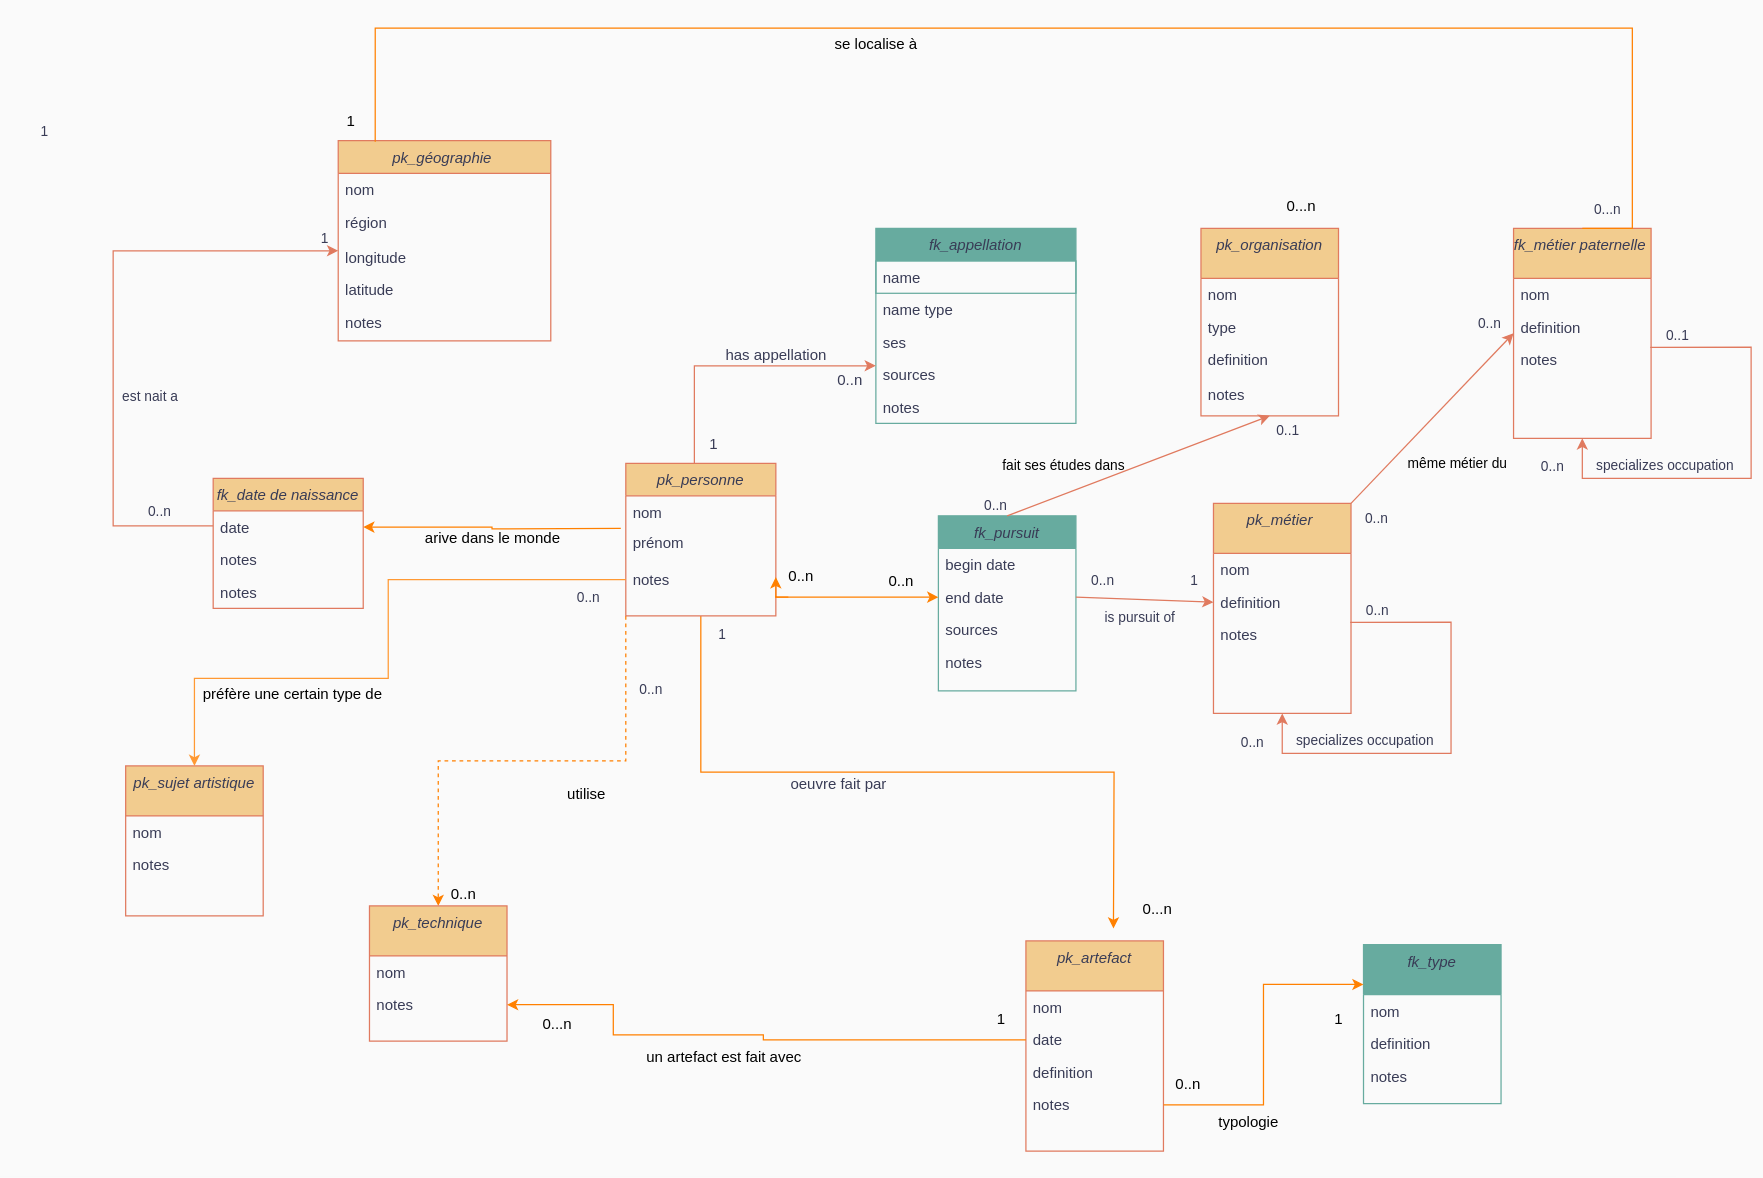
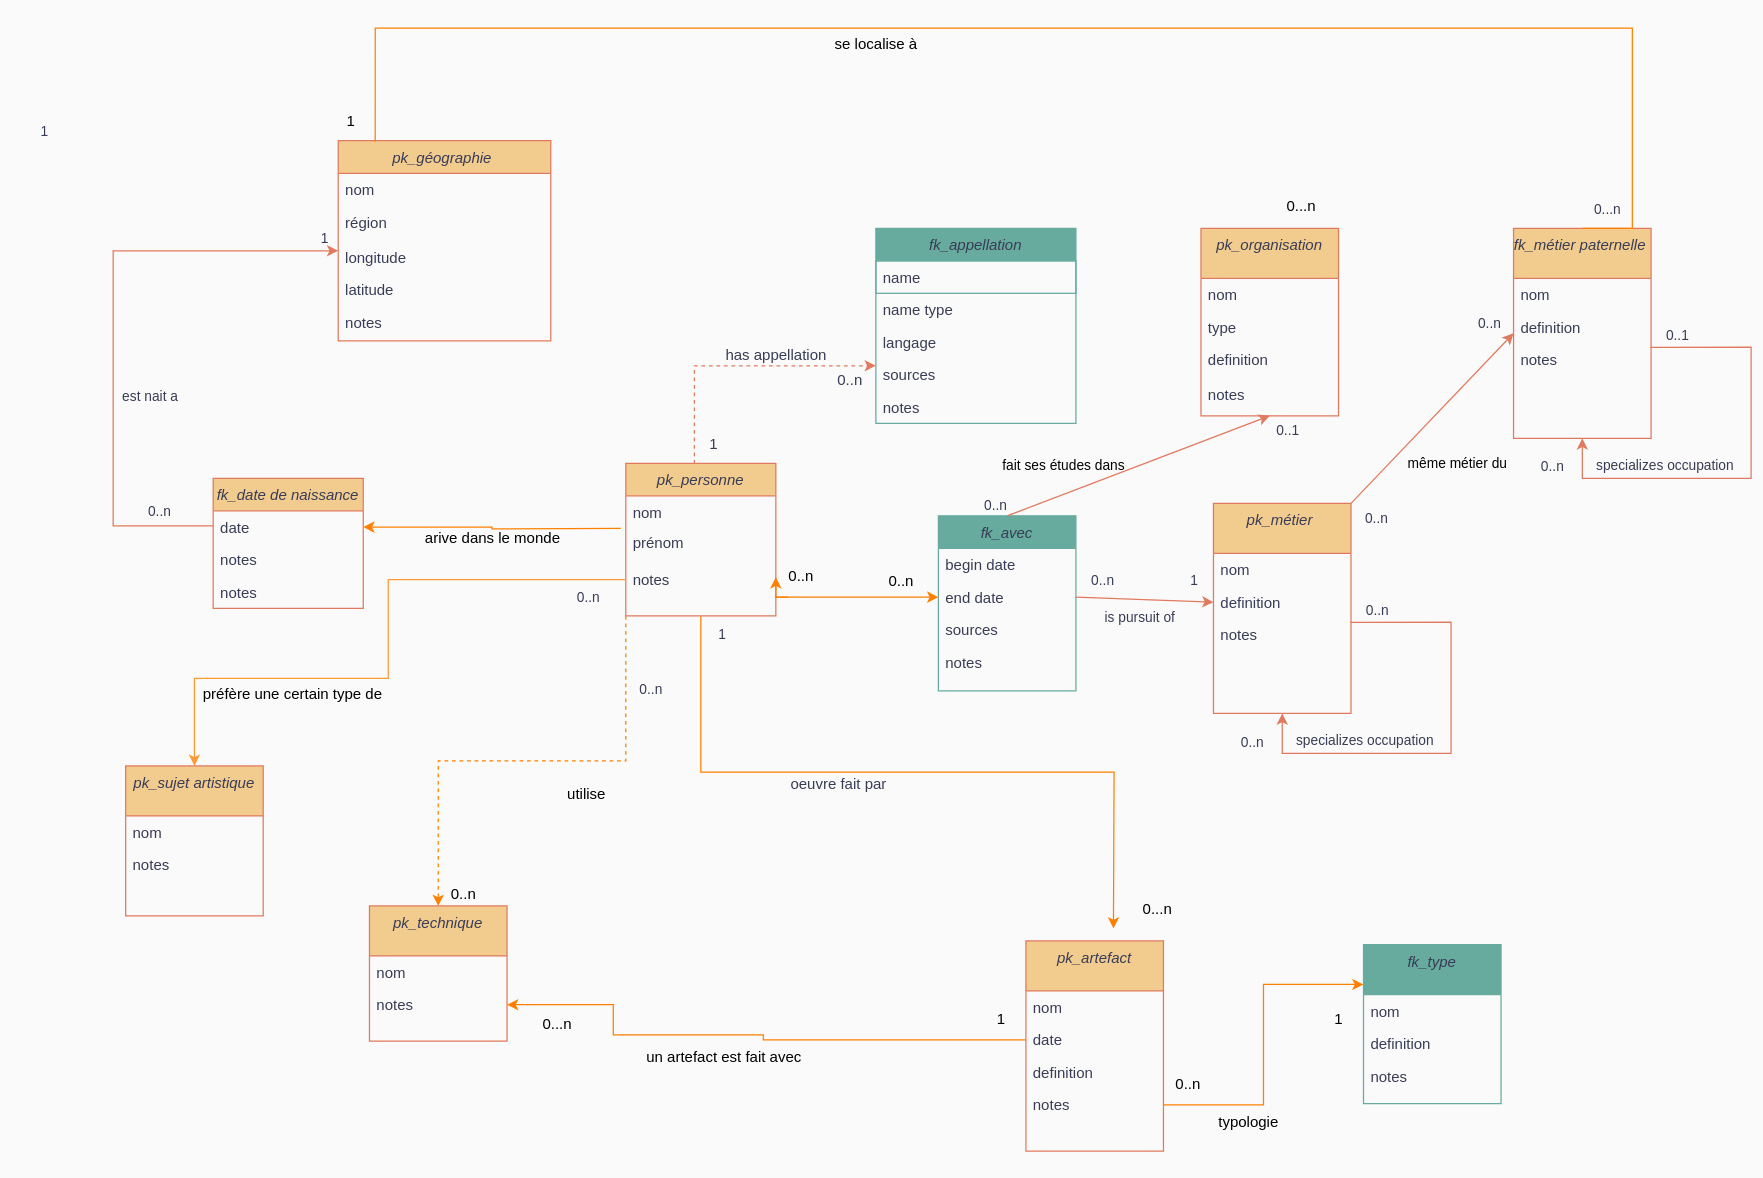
(895, 343) -> (910, 343)
(733, 366) -> (733, 366)
(1006, 533) -> (1006, 533)
